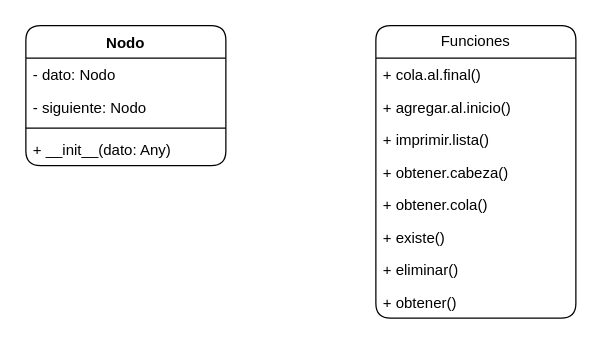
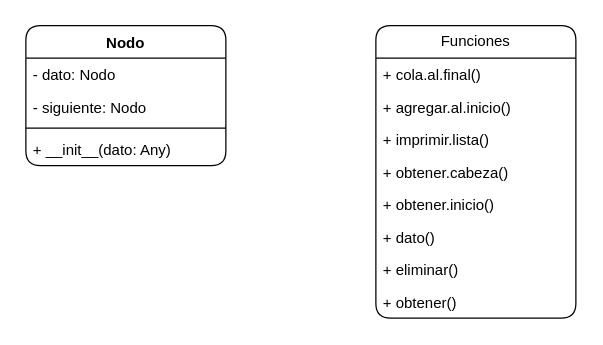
(444, 206) -> (449, 206)
(421, 238) -> (415, 238)
